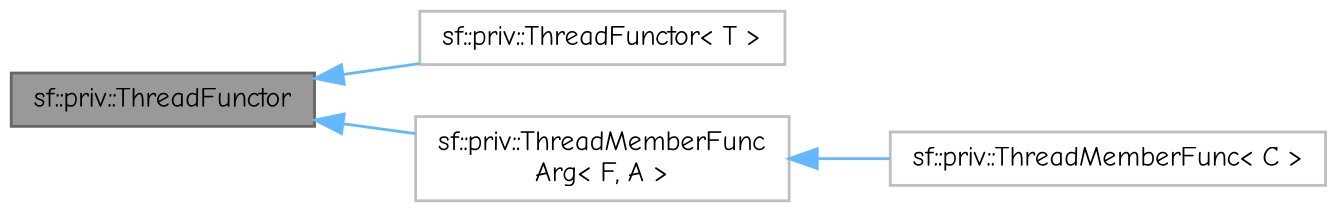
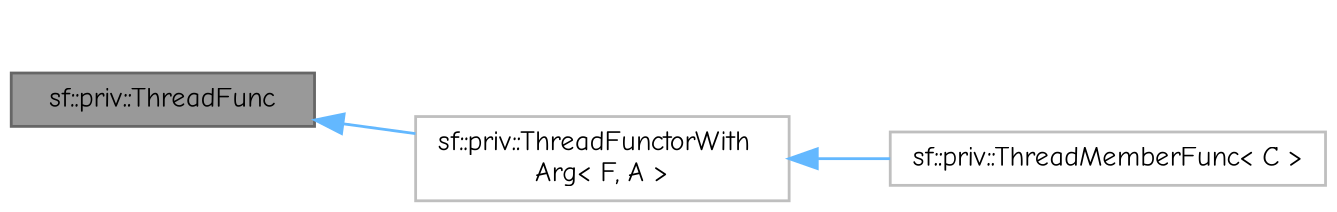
(602, 38) -> none
(163, 100) -> (163, 100)
(602, 159) -> (602, 159)
